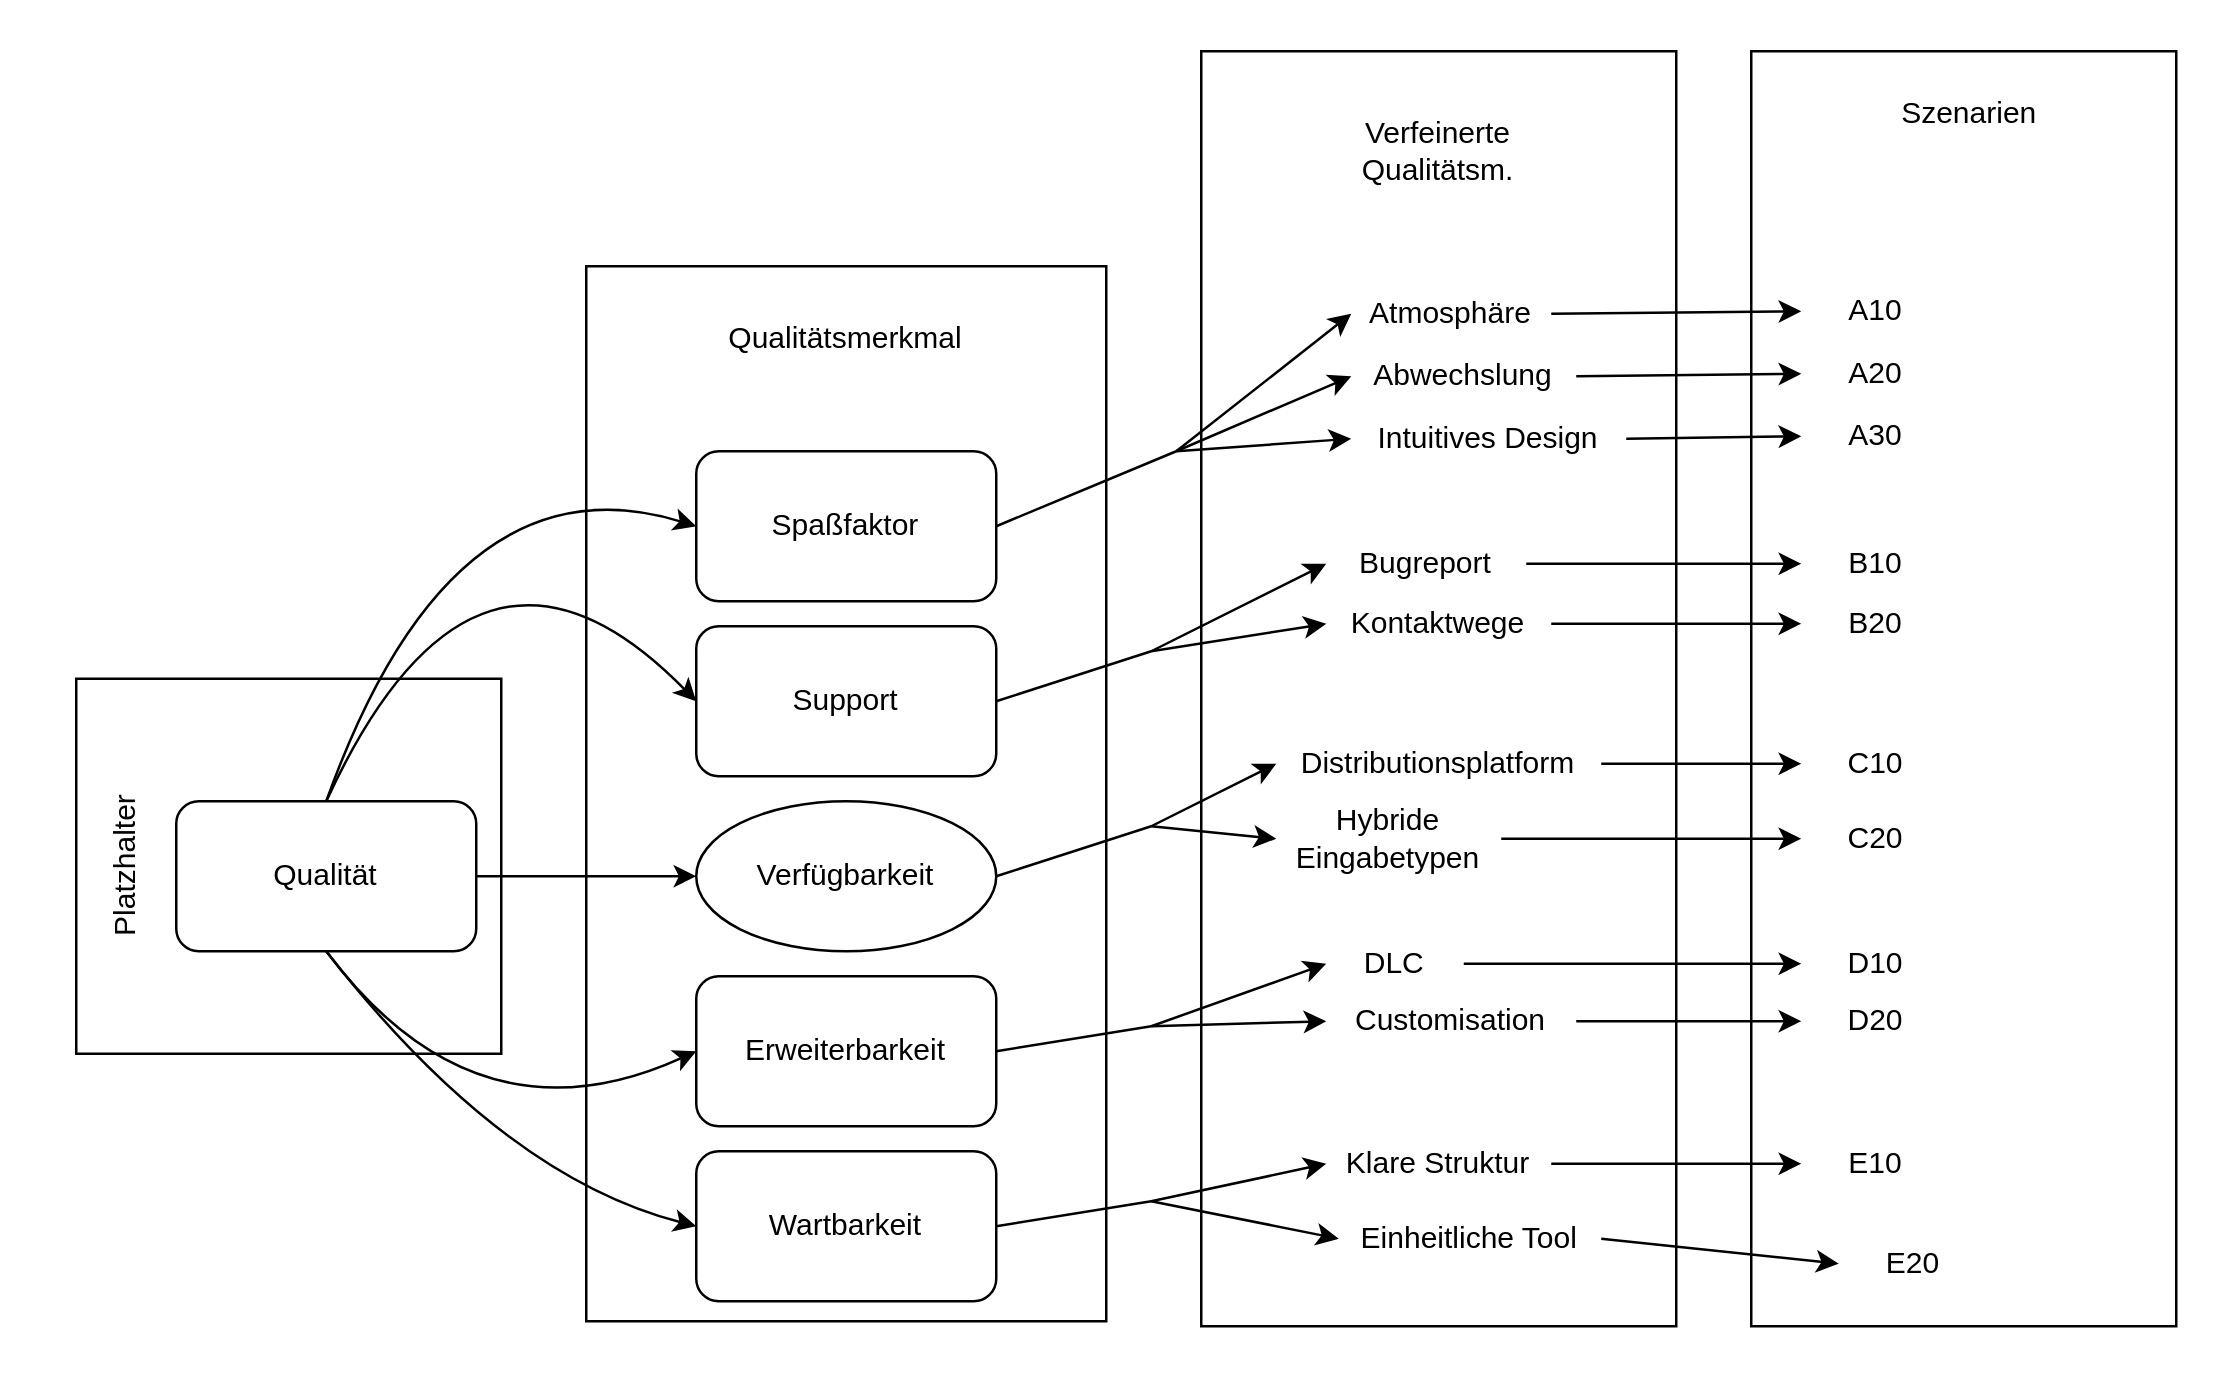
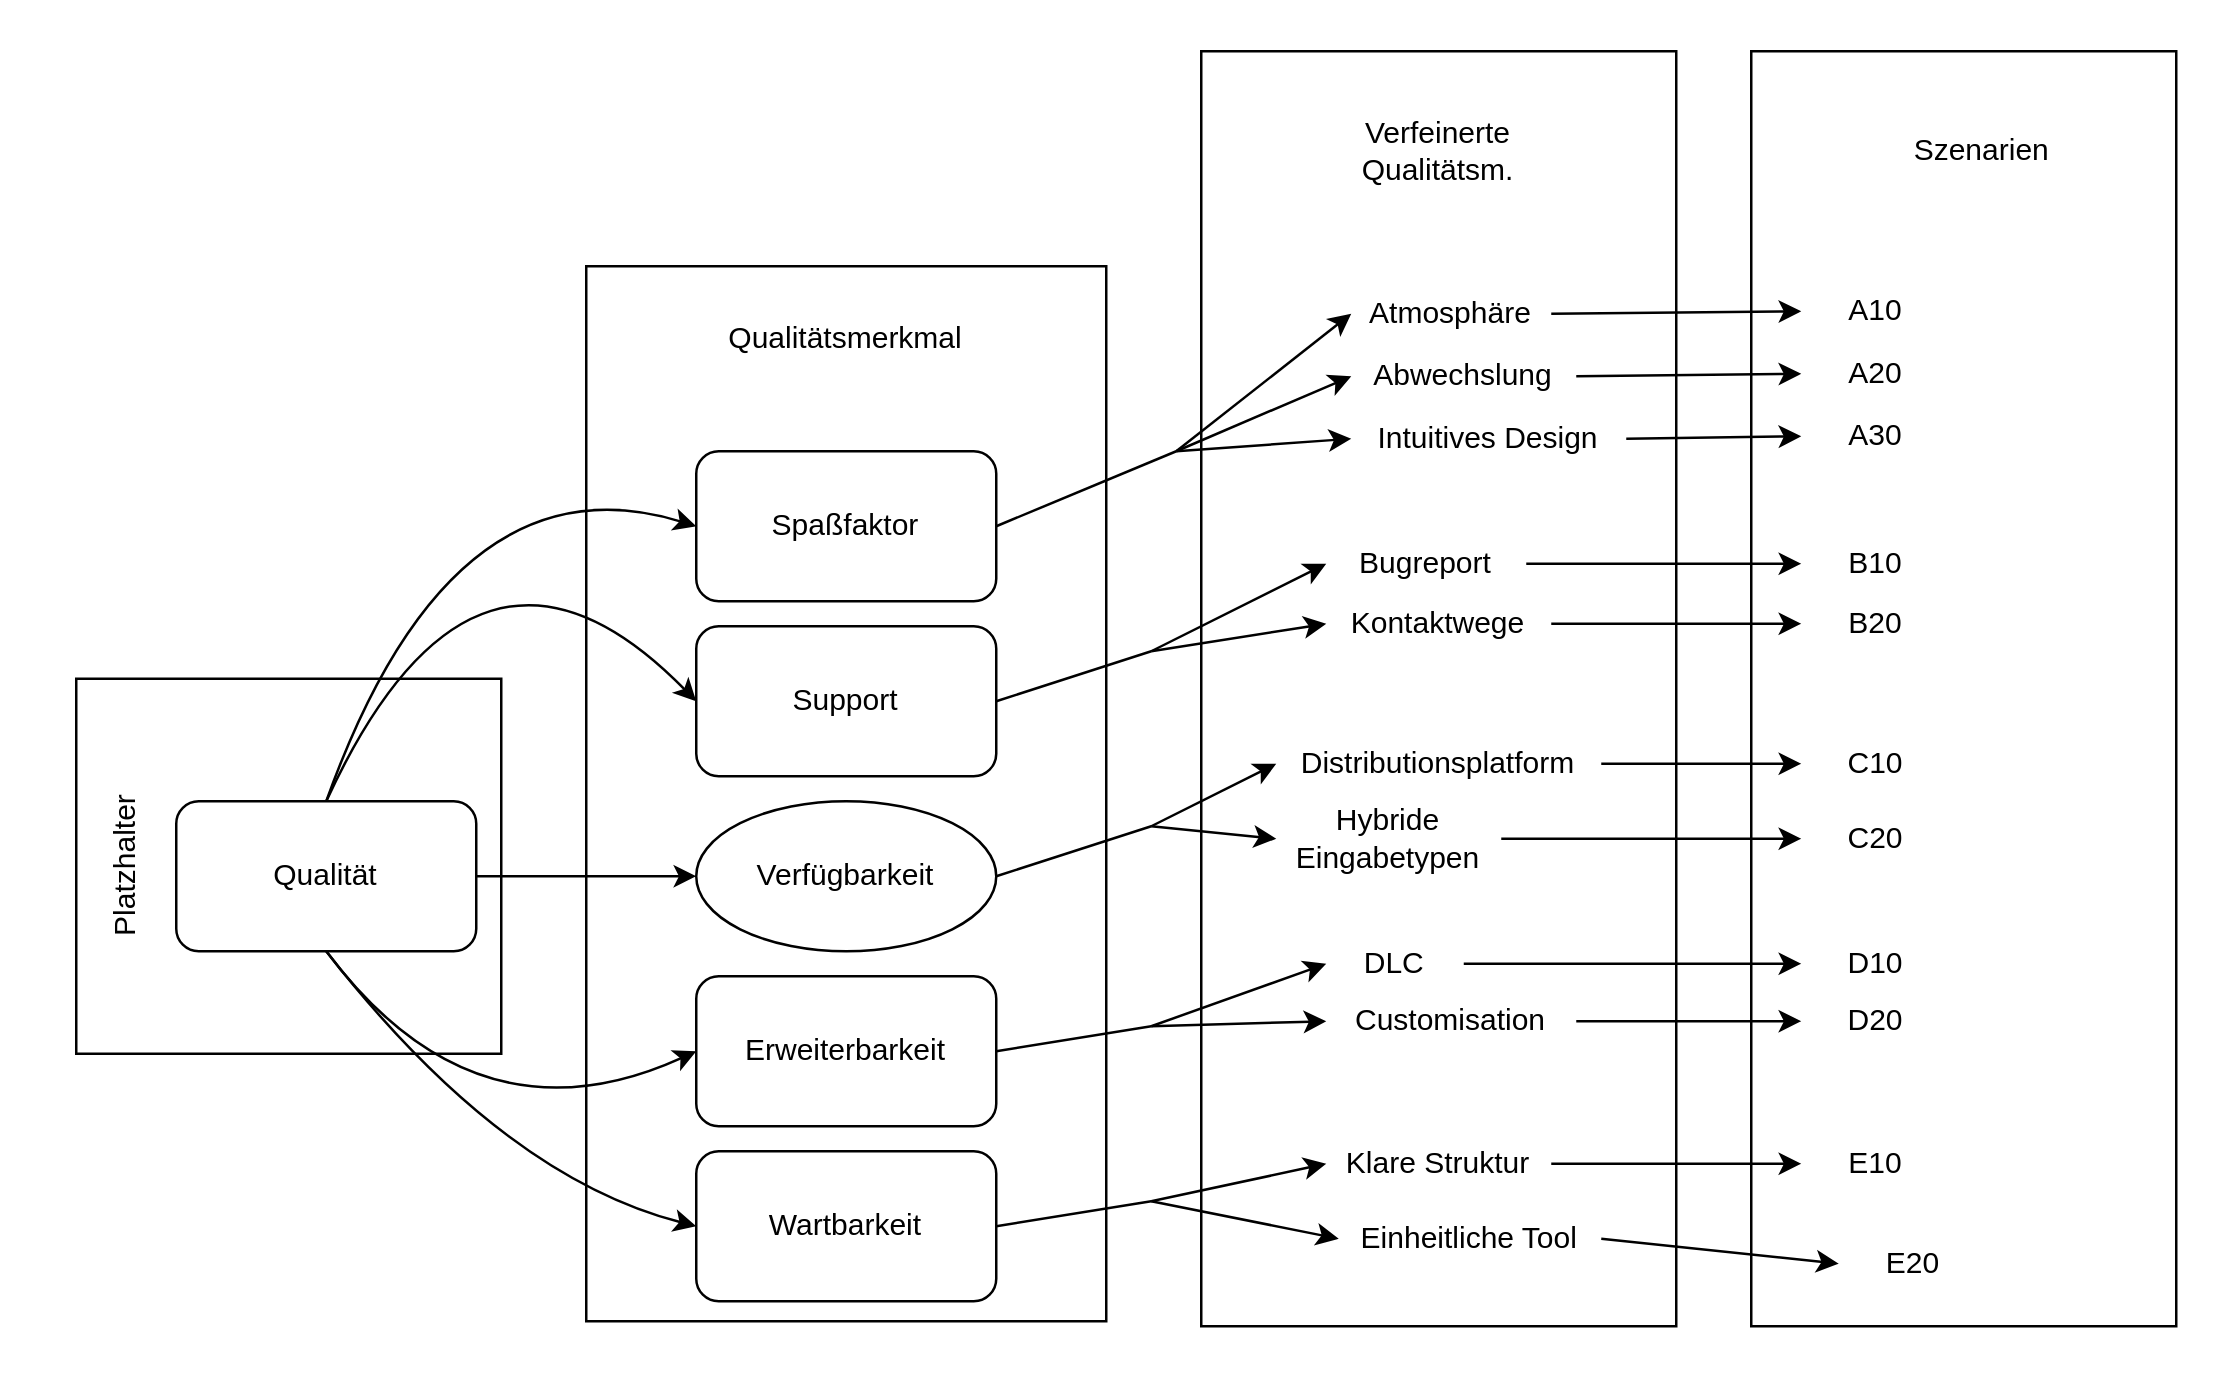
(1970, 114) -> (1983, 151)
